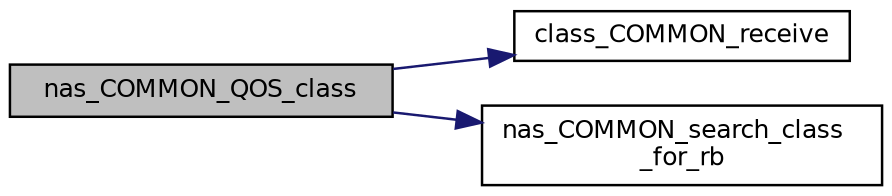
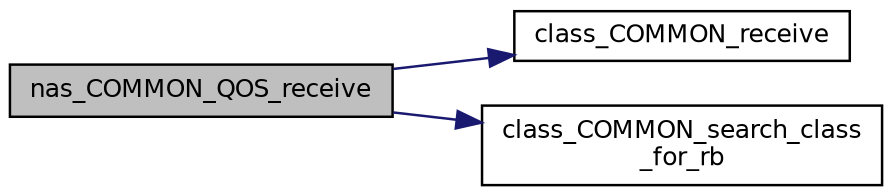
(201, 91) -> (201, 91)
(682, 145) -> (682, 145)
